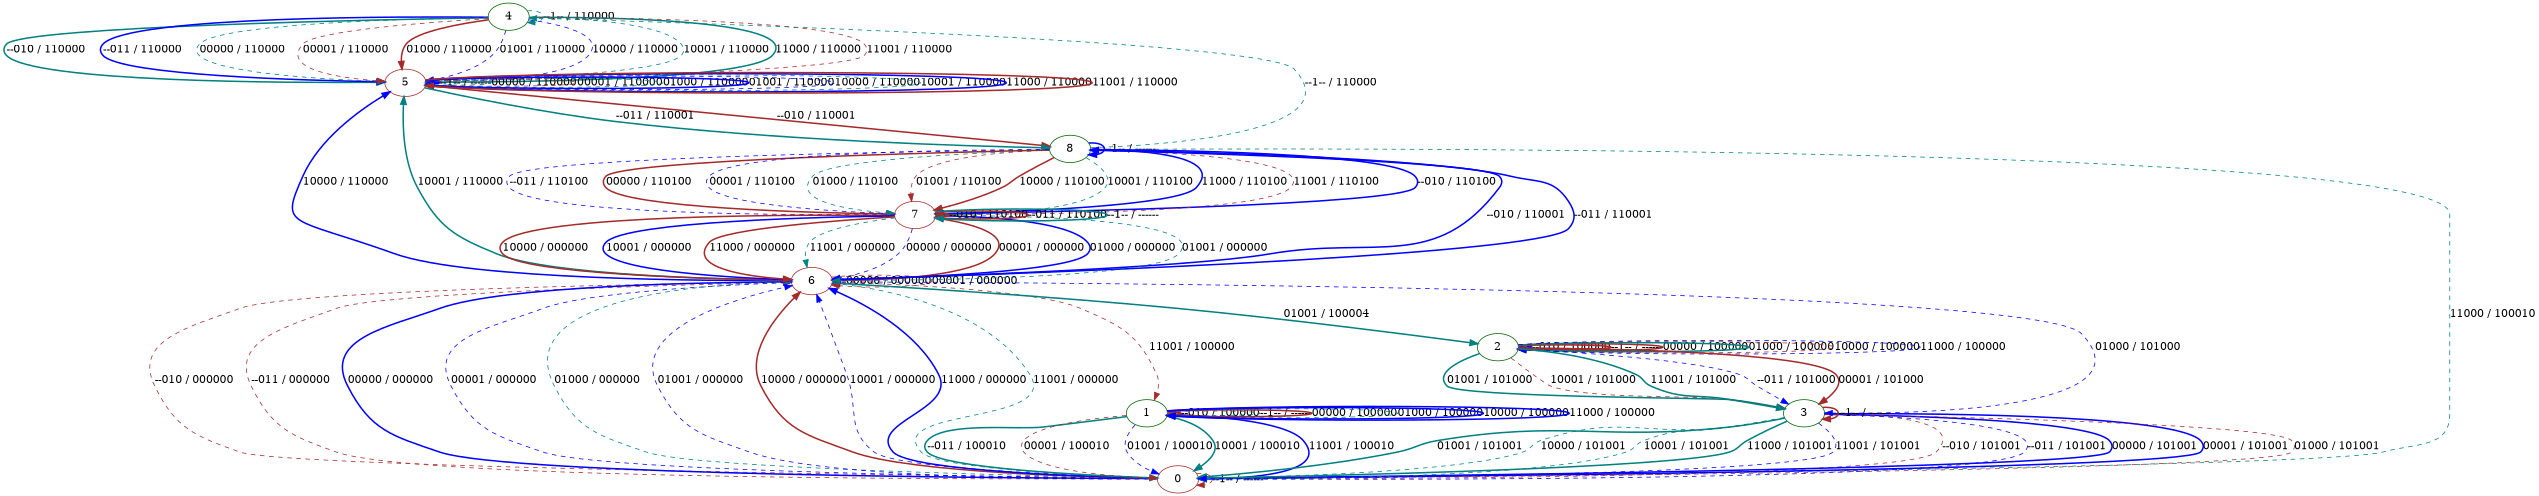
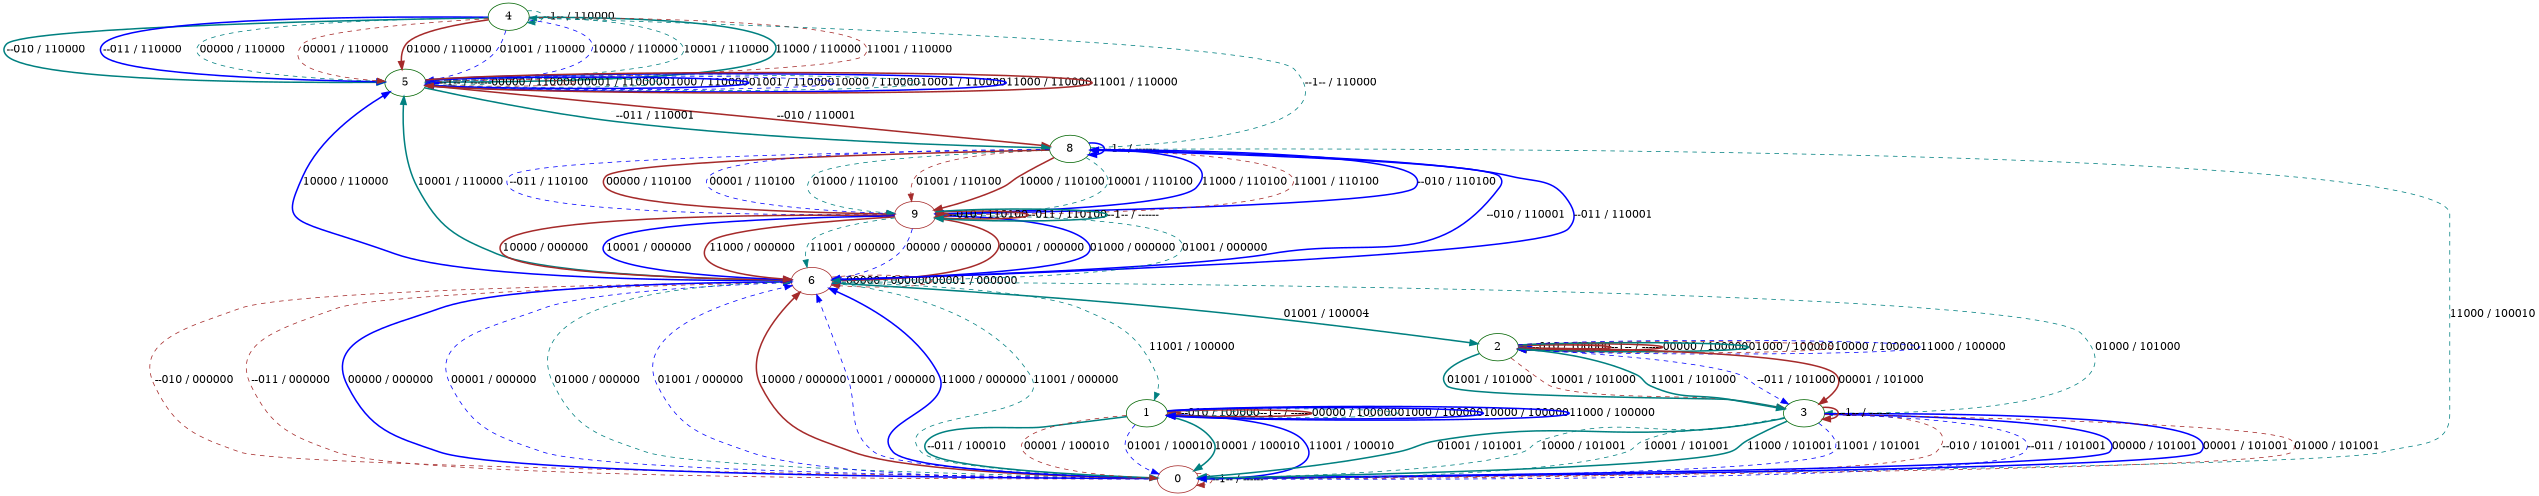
(405, 83) -> (405, 83)
(915, 215) -> (915, 215)
(1613, 294) -> (1613, 294)
(1064, 303) -> (1064, 303)
